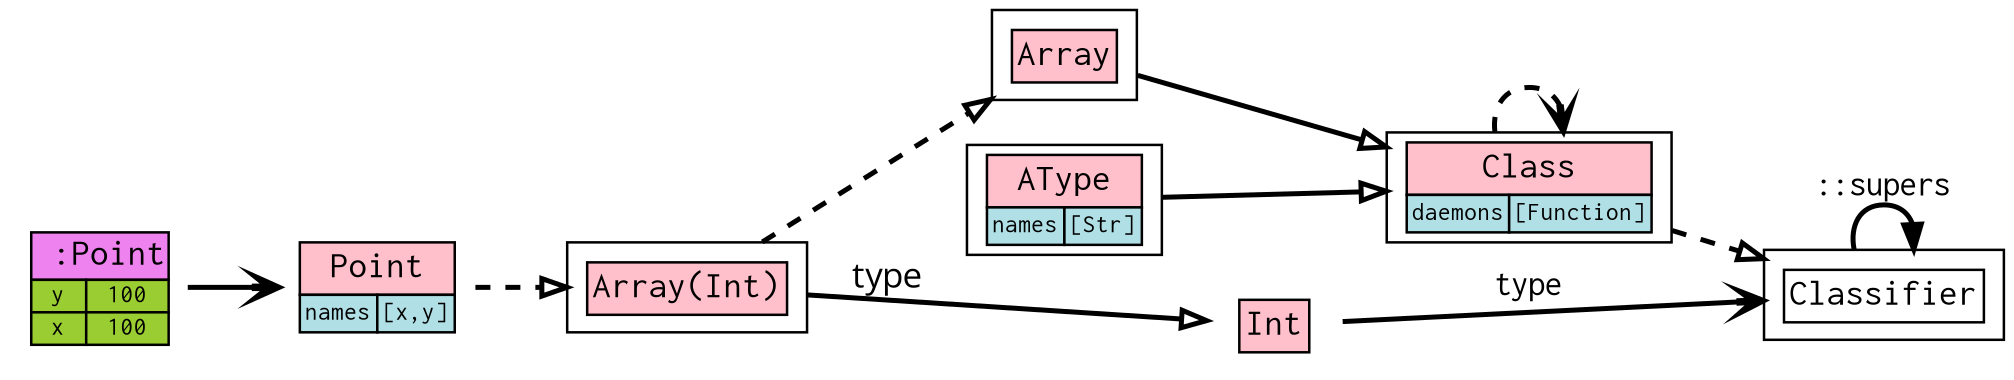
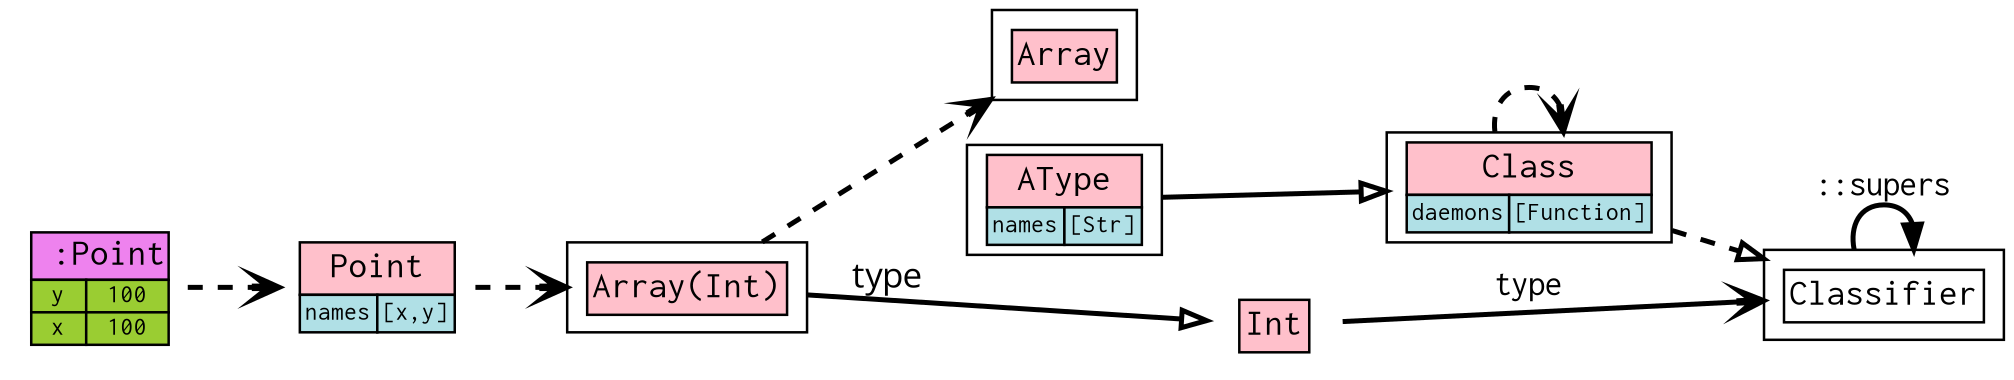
(1250, 108) -> none
(866, 177) -> (866, 177)
(221, 287) -> (221, 287)
(509, 287) -> (509, 287)
